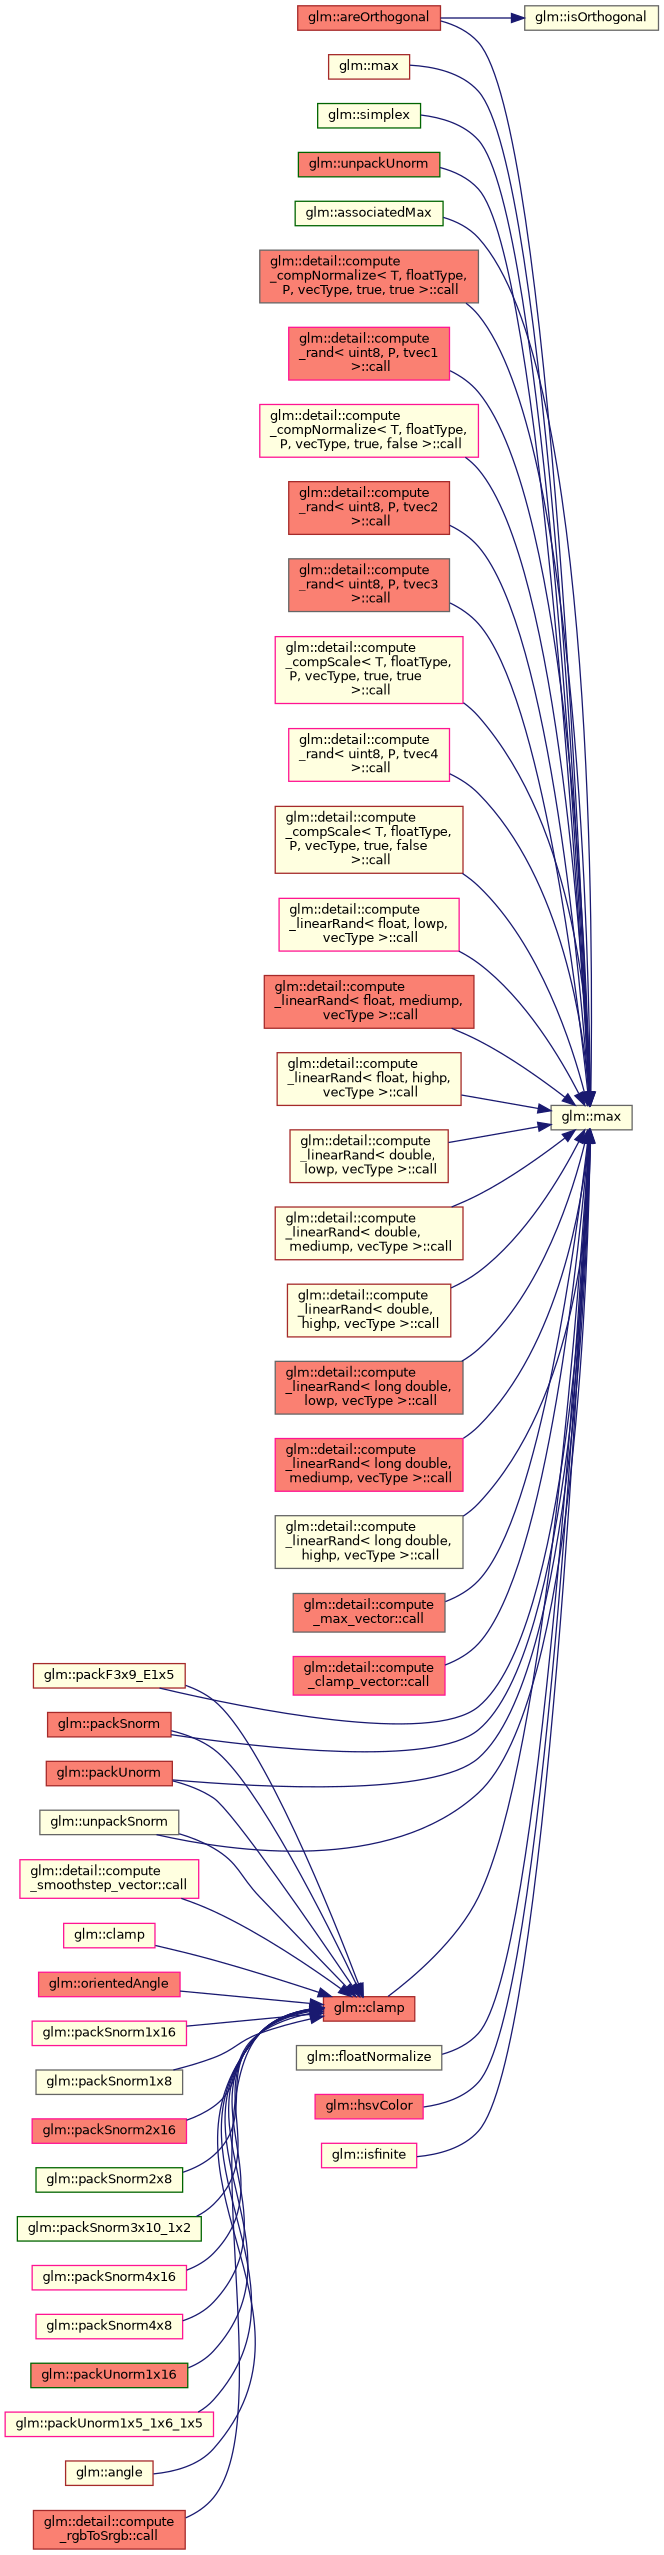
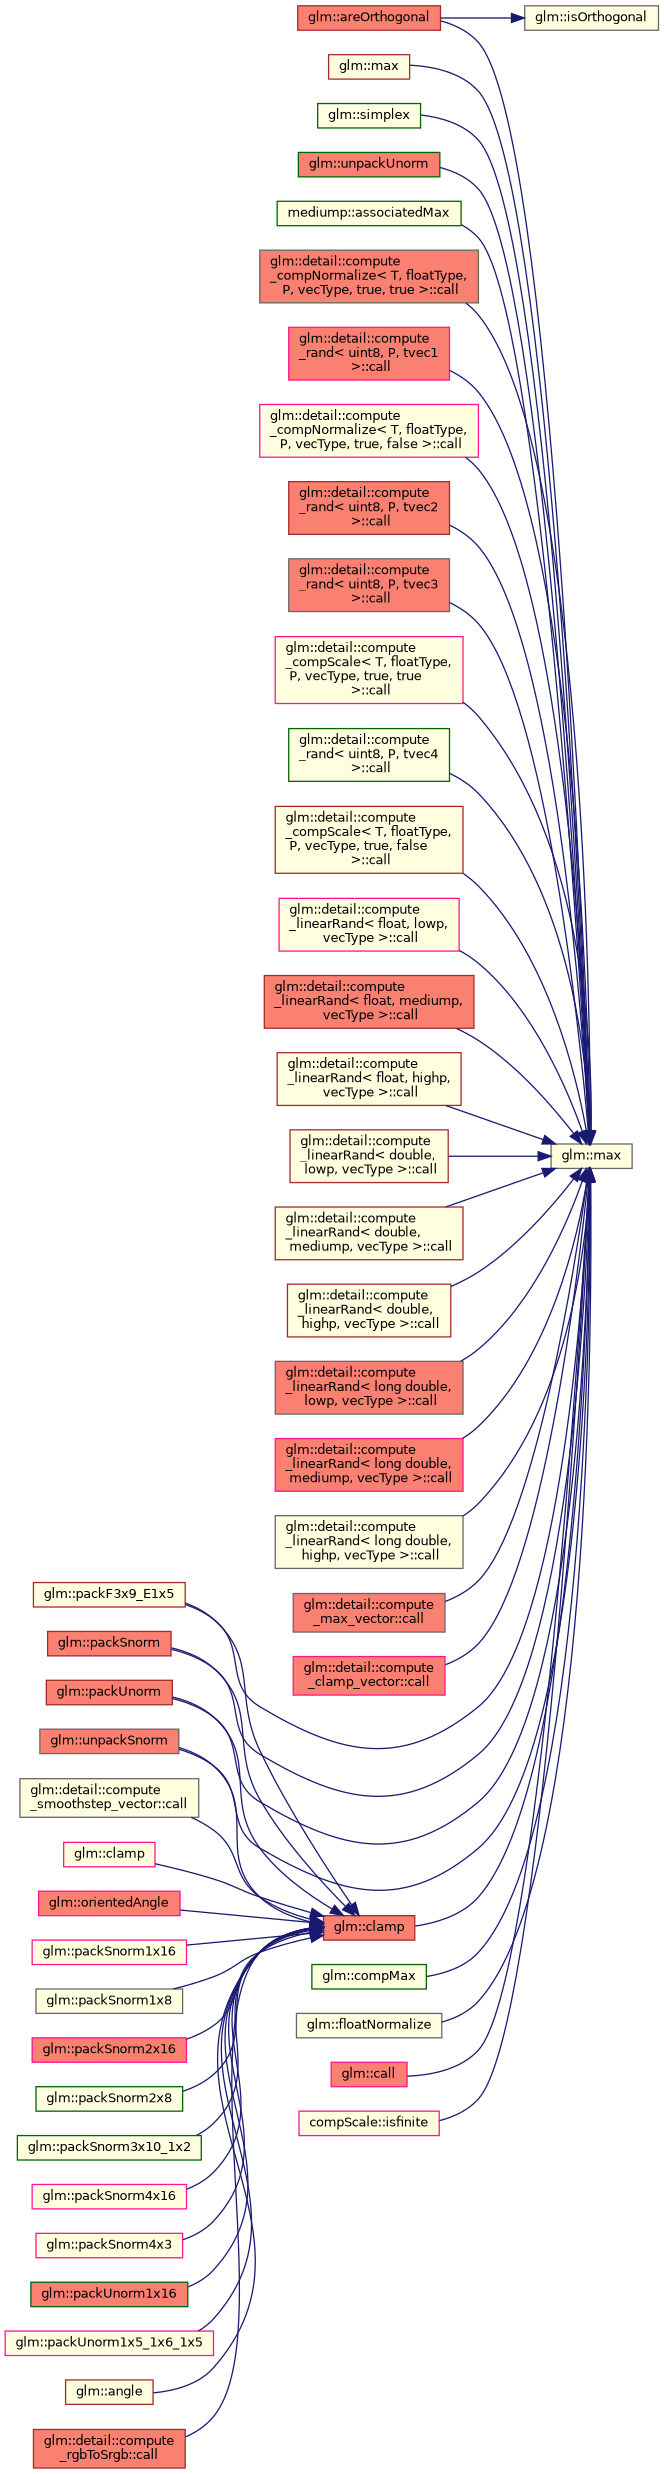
(369, 213) -> (369, 213)
(369, 755) -> (369, 755)
(109, 1822) -> (109, 1741)
(109, 1879) -> (109, 1798)
none -> (369, 1977)
(369, 2107) -> (369, 2074)
(369, 2156) -> (369, 2123)
(109, 2327) -> (109, 2246)
